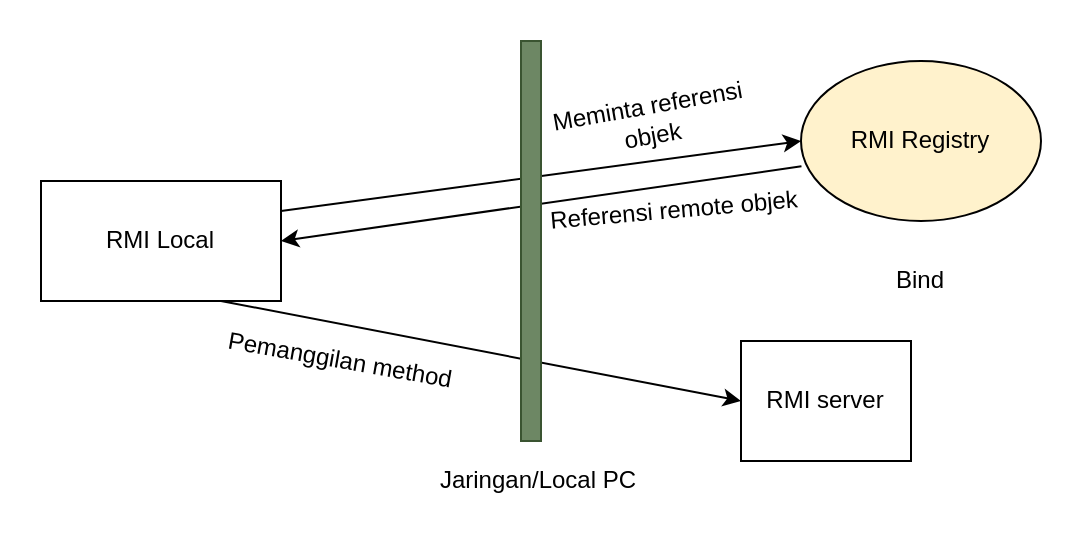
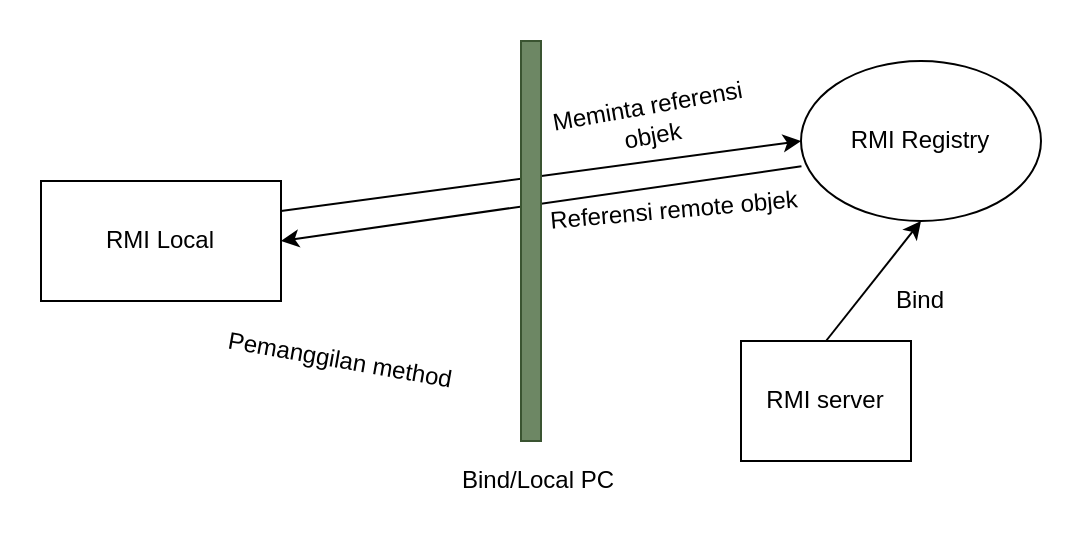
(921, 141) -> (921, 141)
(921, 281) -> (921, 301)
none -> (870, 286)
(370, 330) -> none
(539, 481) -> (539, 481)
